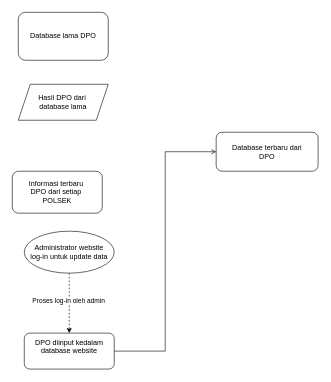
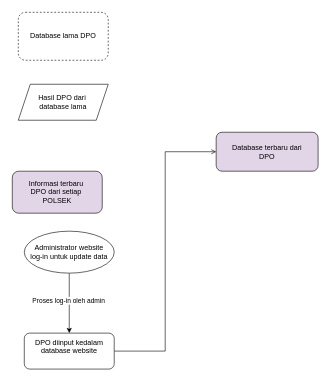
(63, 36) -> (63, 36)
(267, 152) -> (267, 152)
(57, 192) -> (57, 192)
(69, 303) -> (69, 303)
